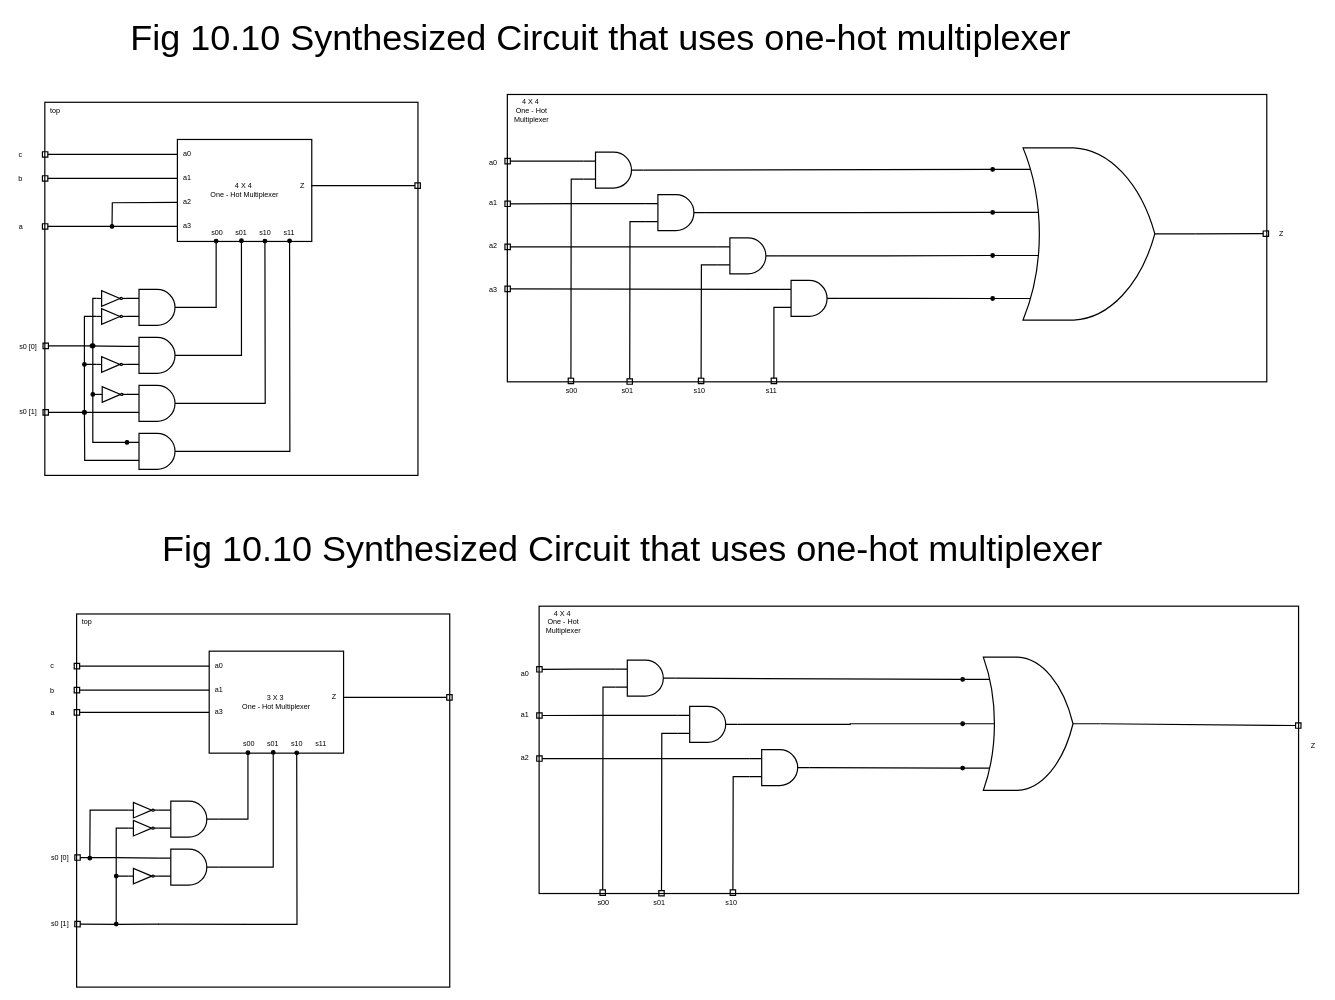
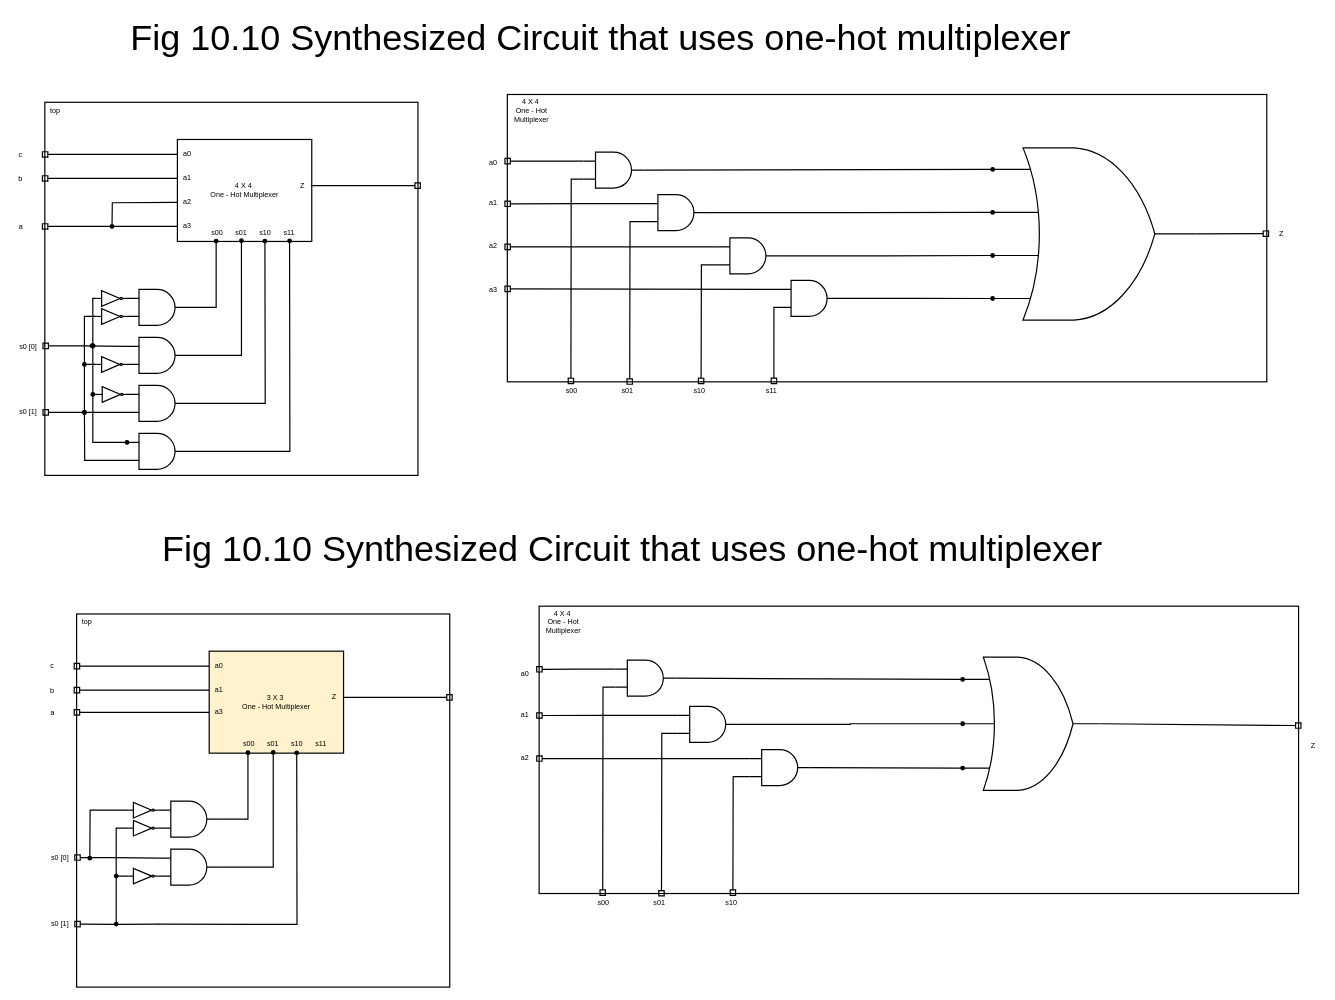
(276, 702) -> (276, 702)
